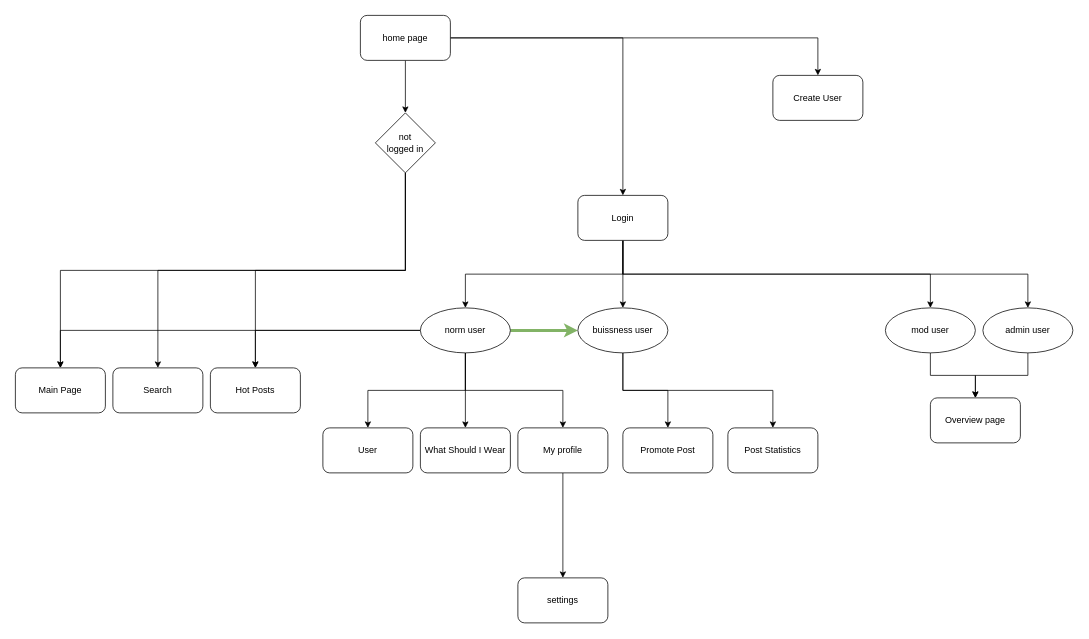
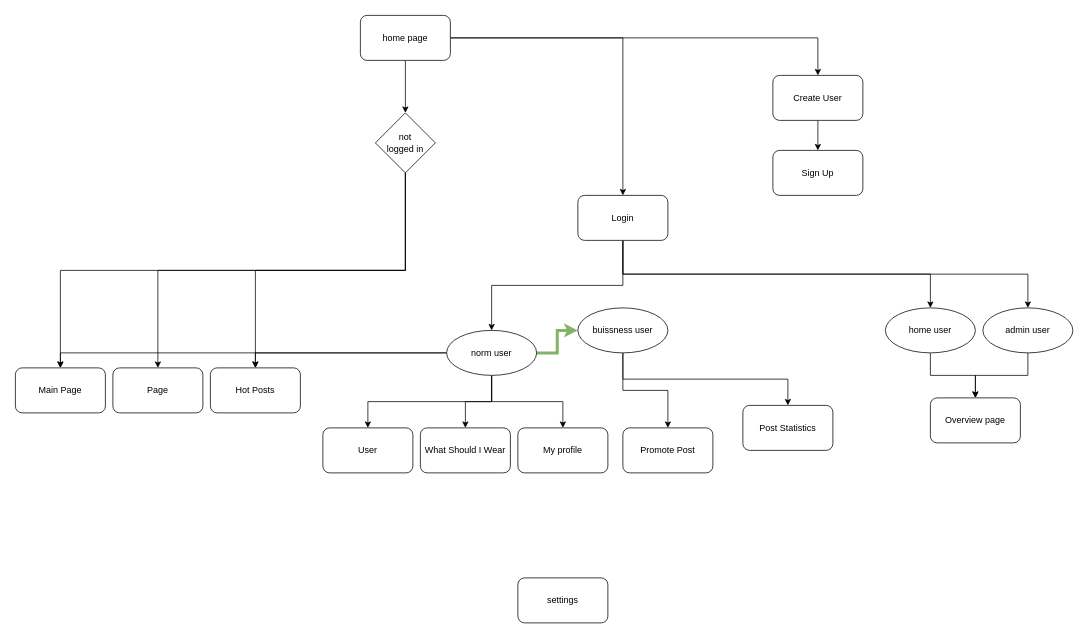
none -> (818, 144)
none -> (818, 173)
(623, 301) -> none
(465, 330) -> (492, 353)
(930, 330) -> (930, 330)
(158, 390) -> (158, 390)
(773, 450) -> (788, 428)
(563, 571) -> none
